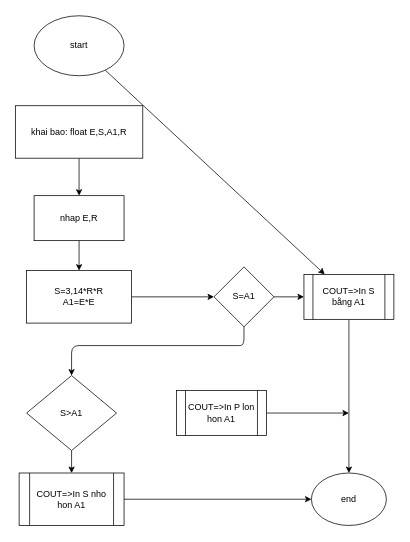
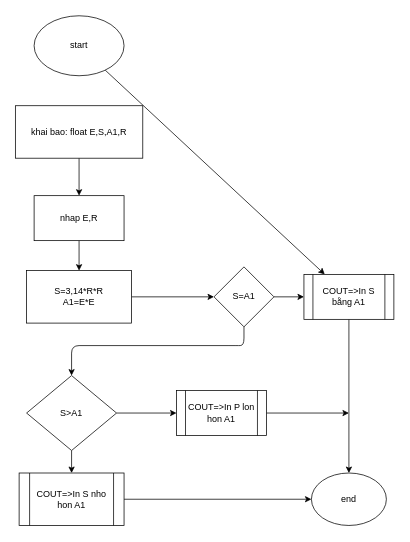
none -> (170, 413)
